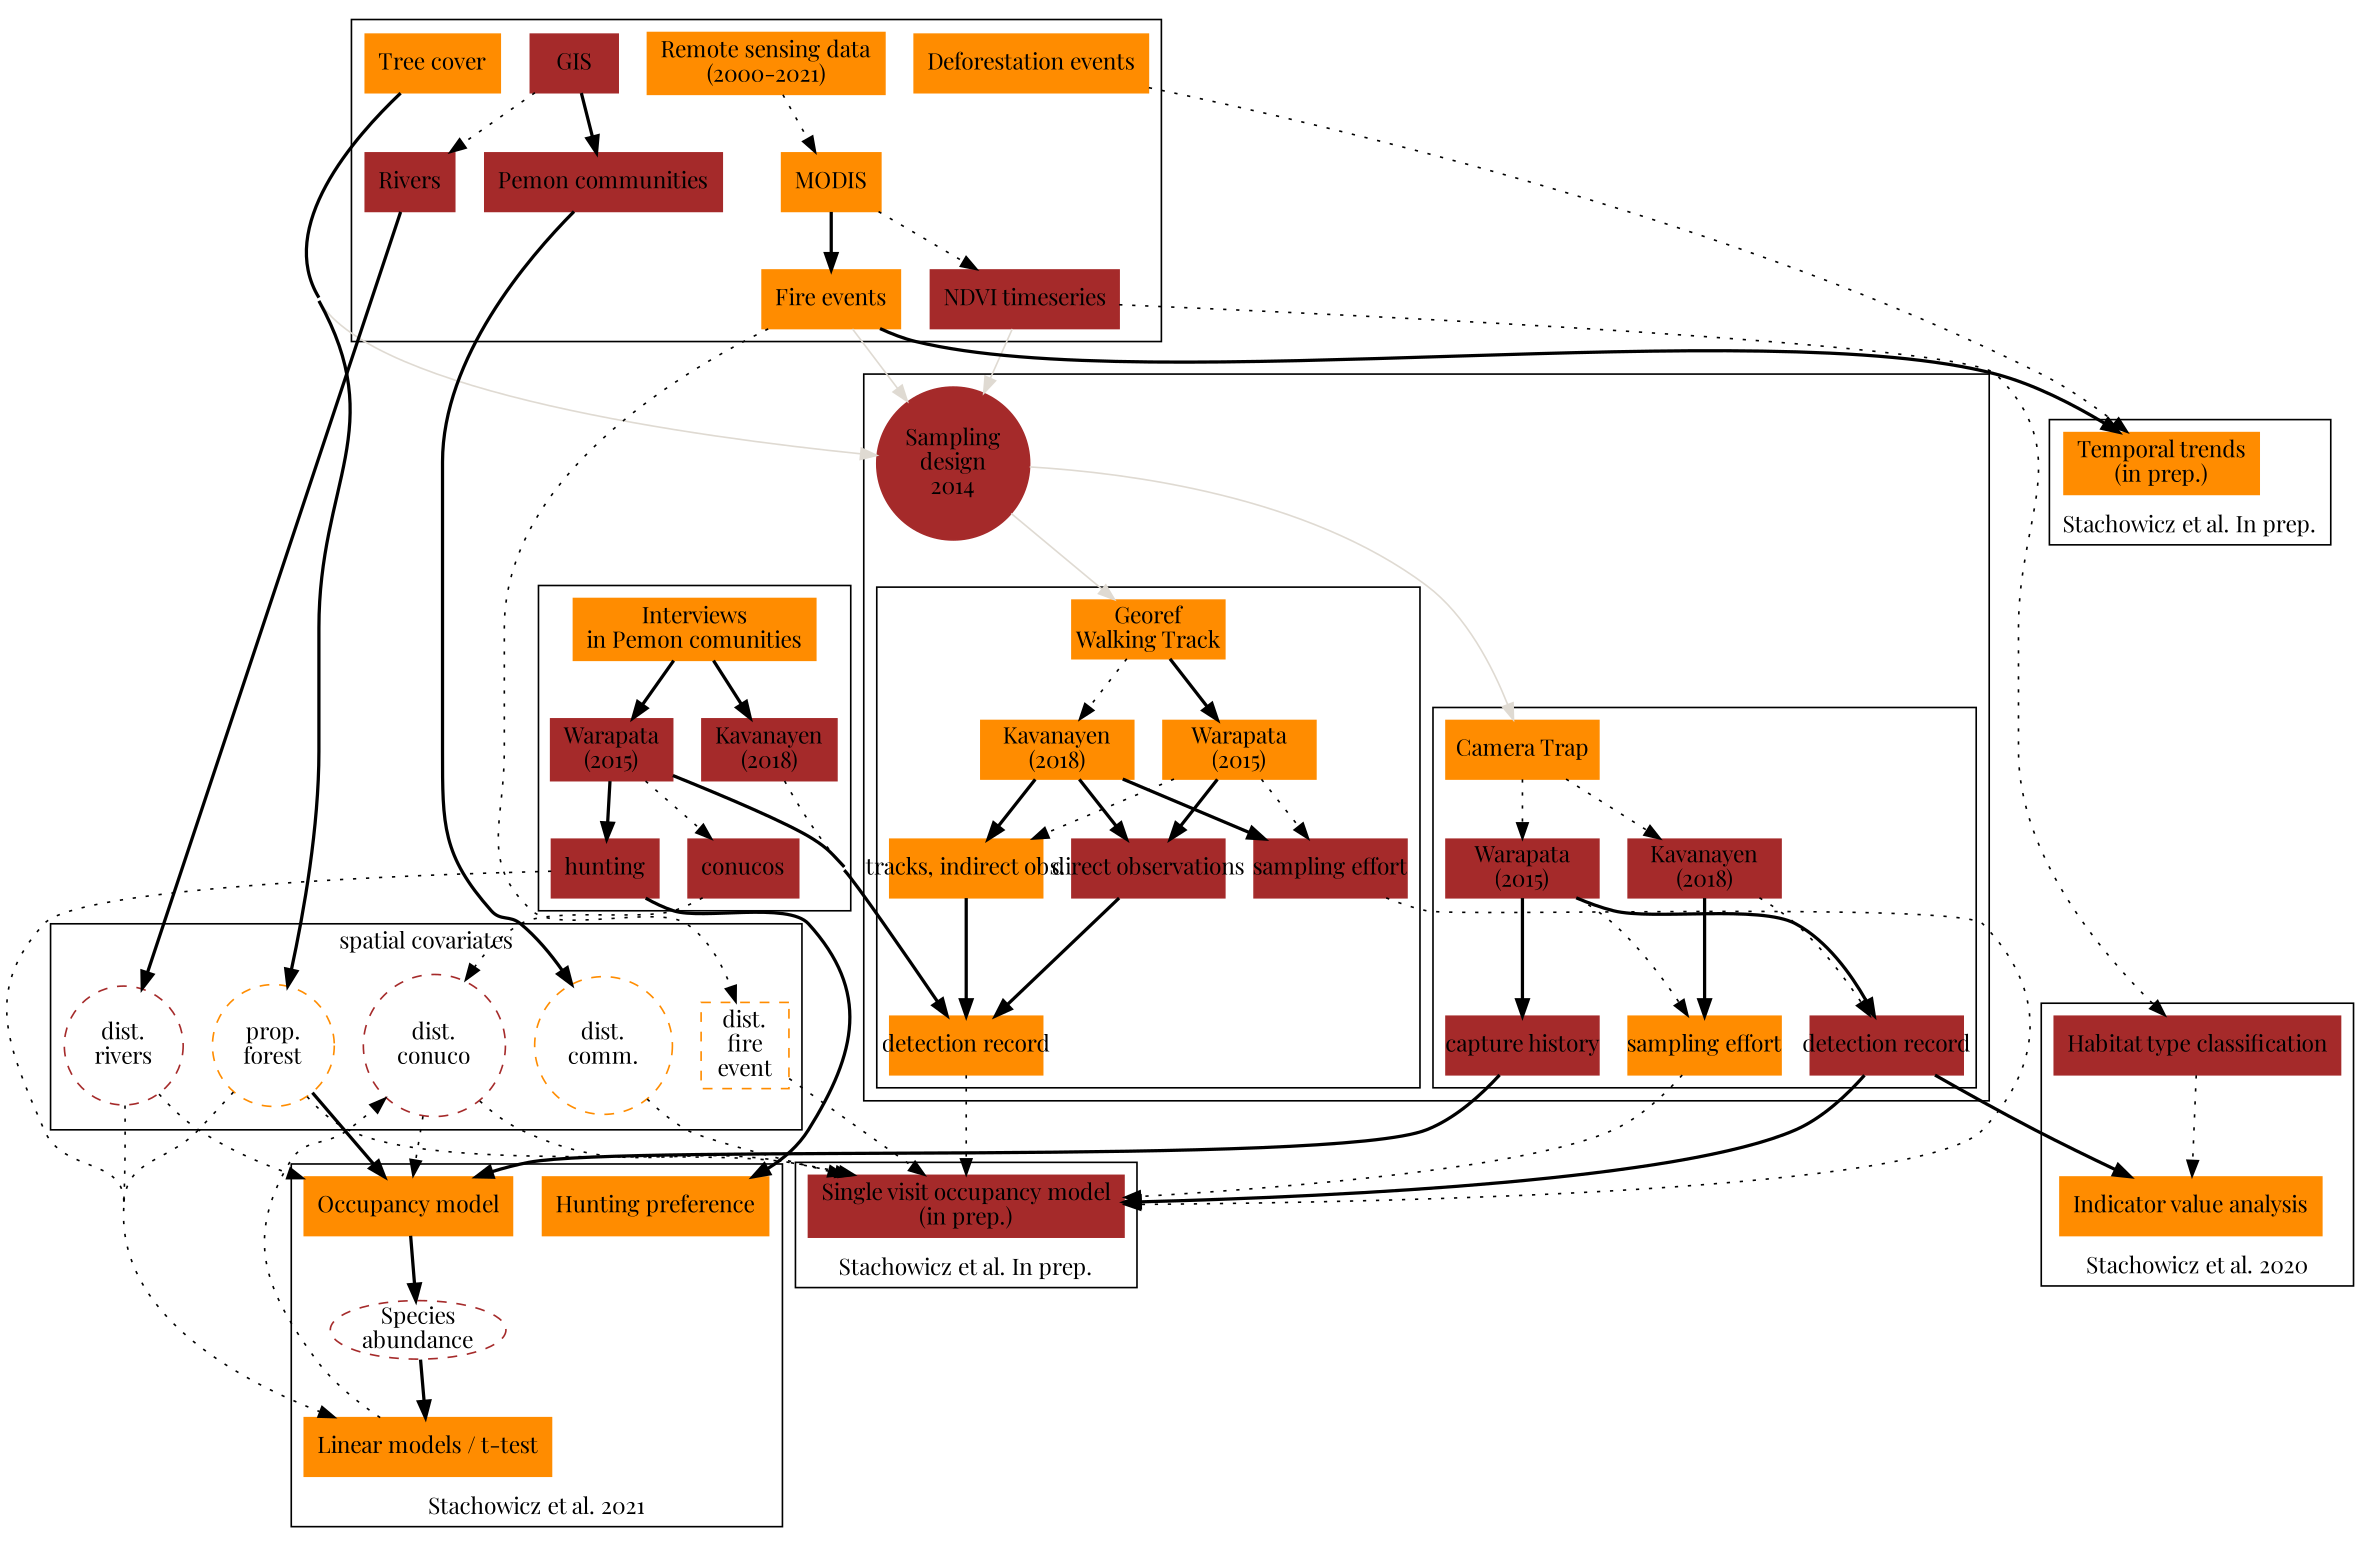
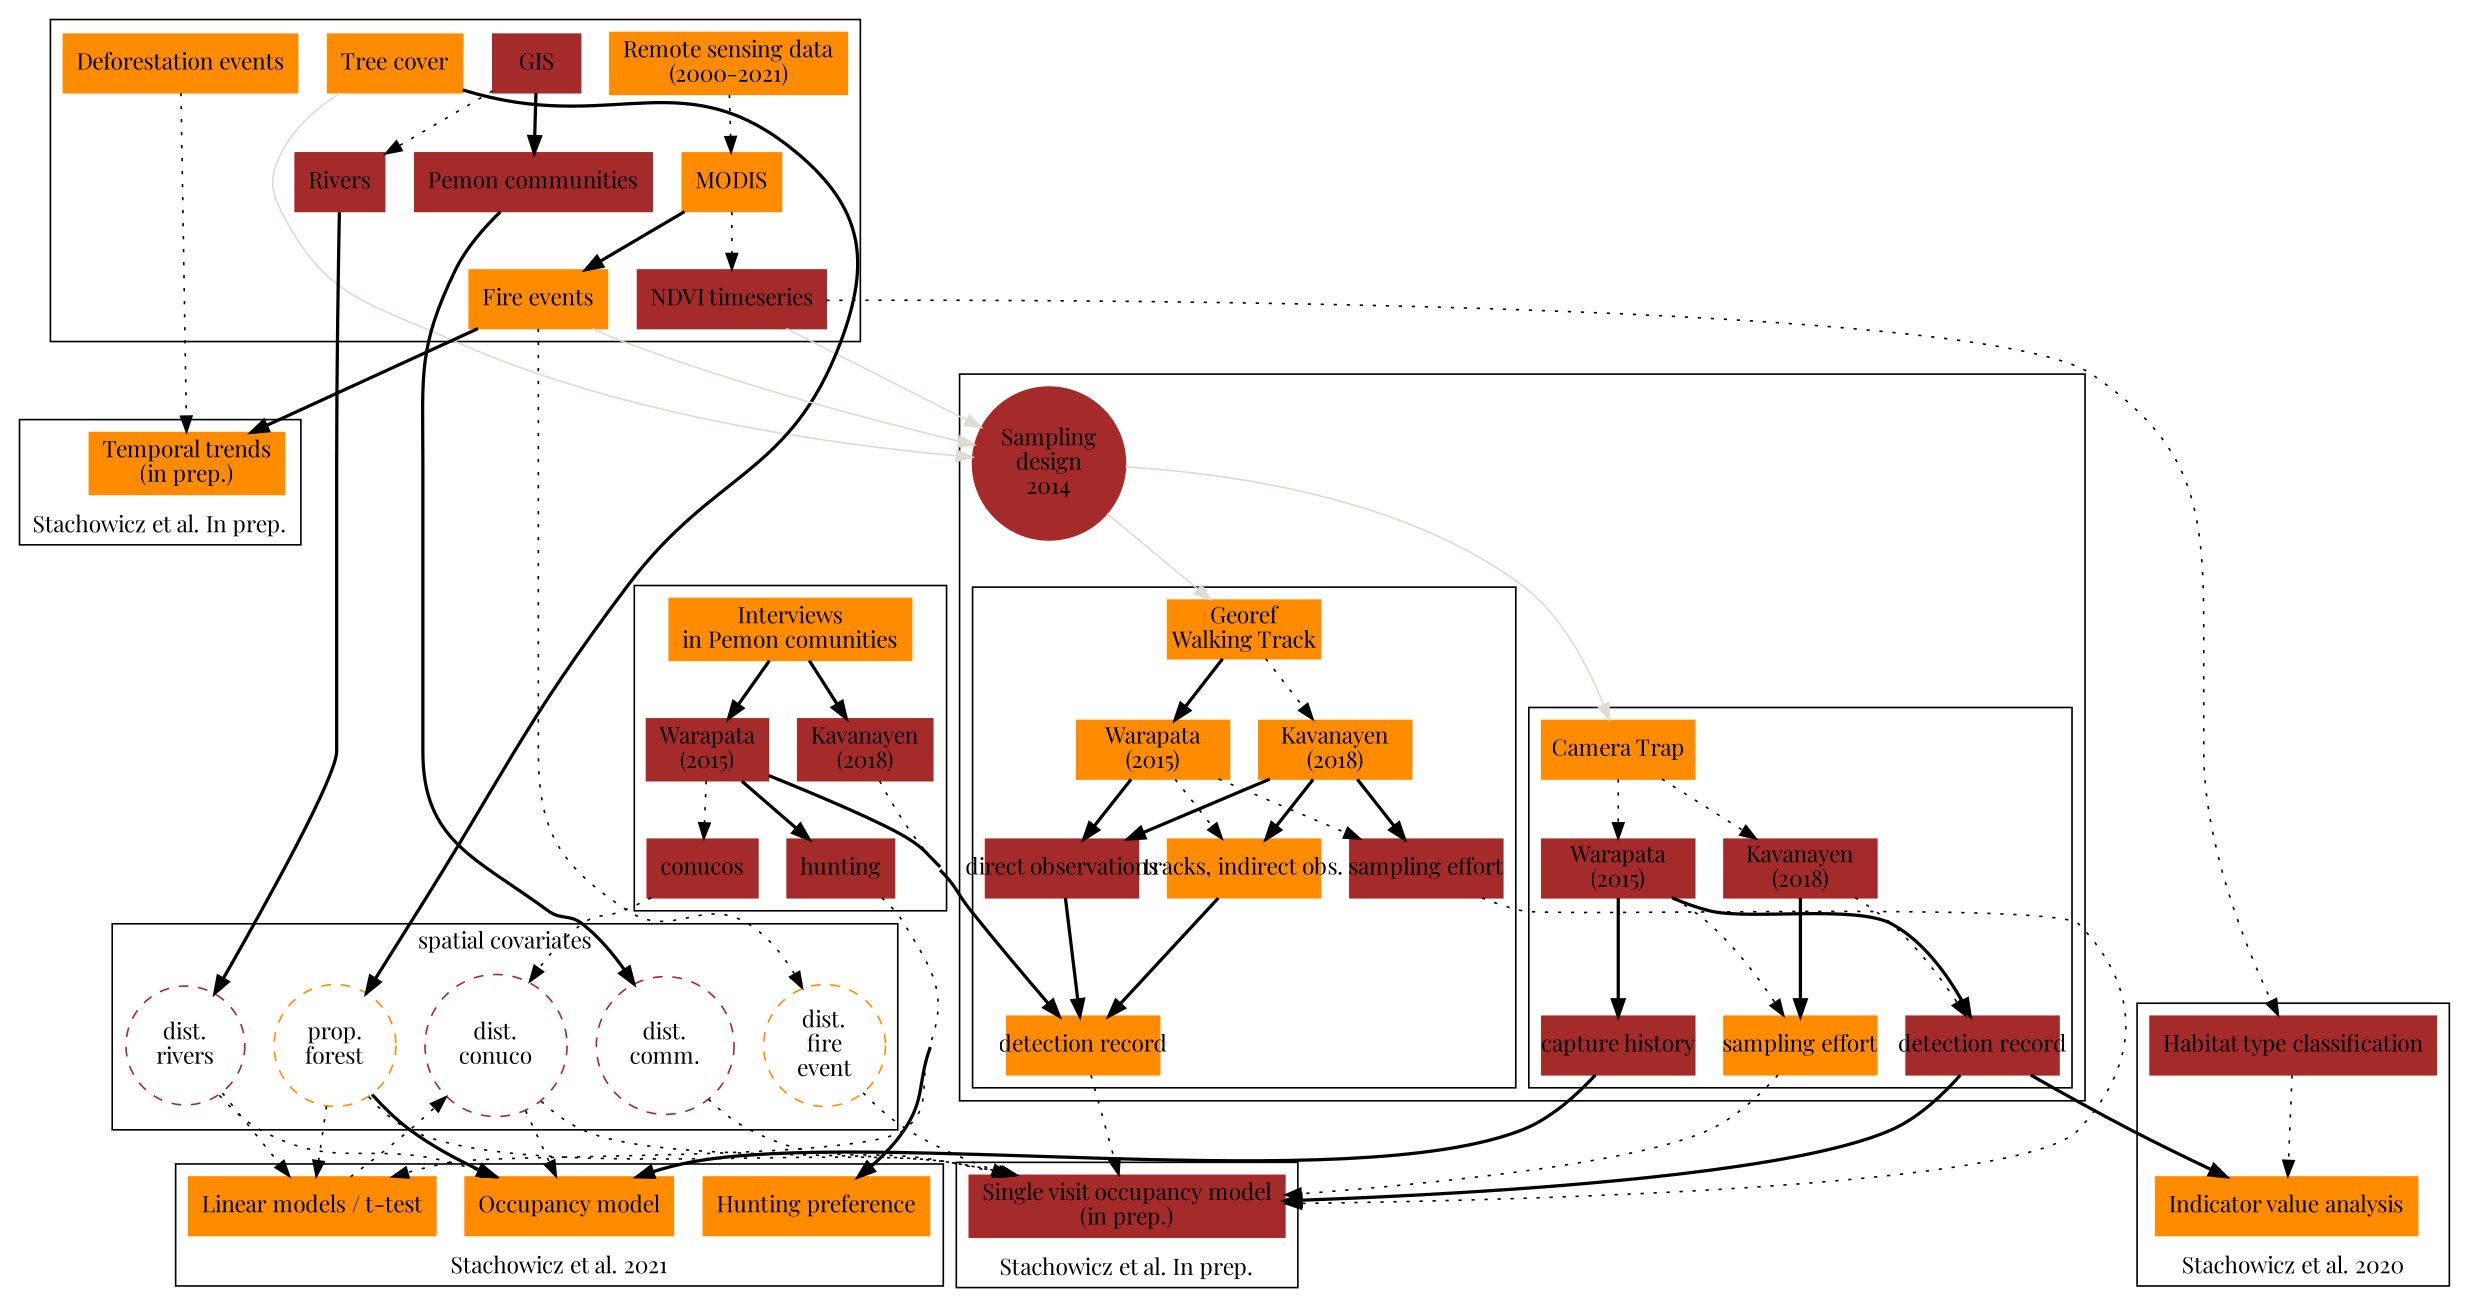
(604, 1046) -> (665, 1046)
(745, 1046) -> (825, 1046)
(418, 1330) -> none
